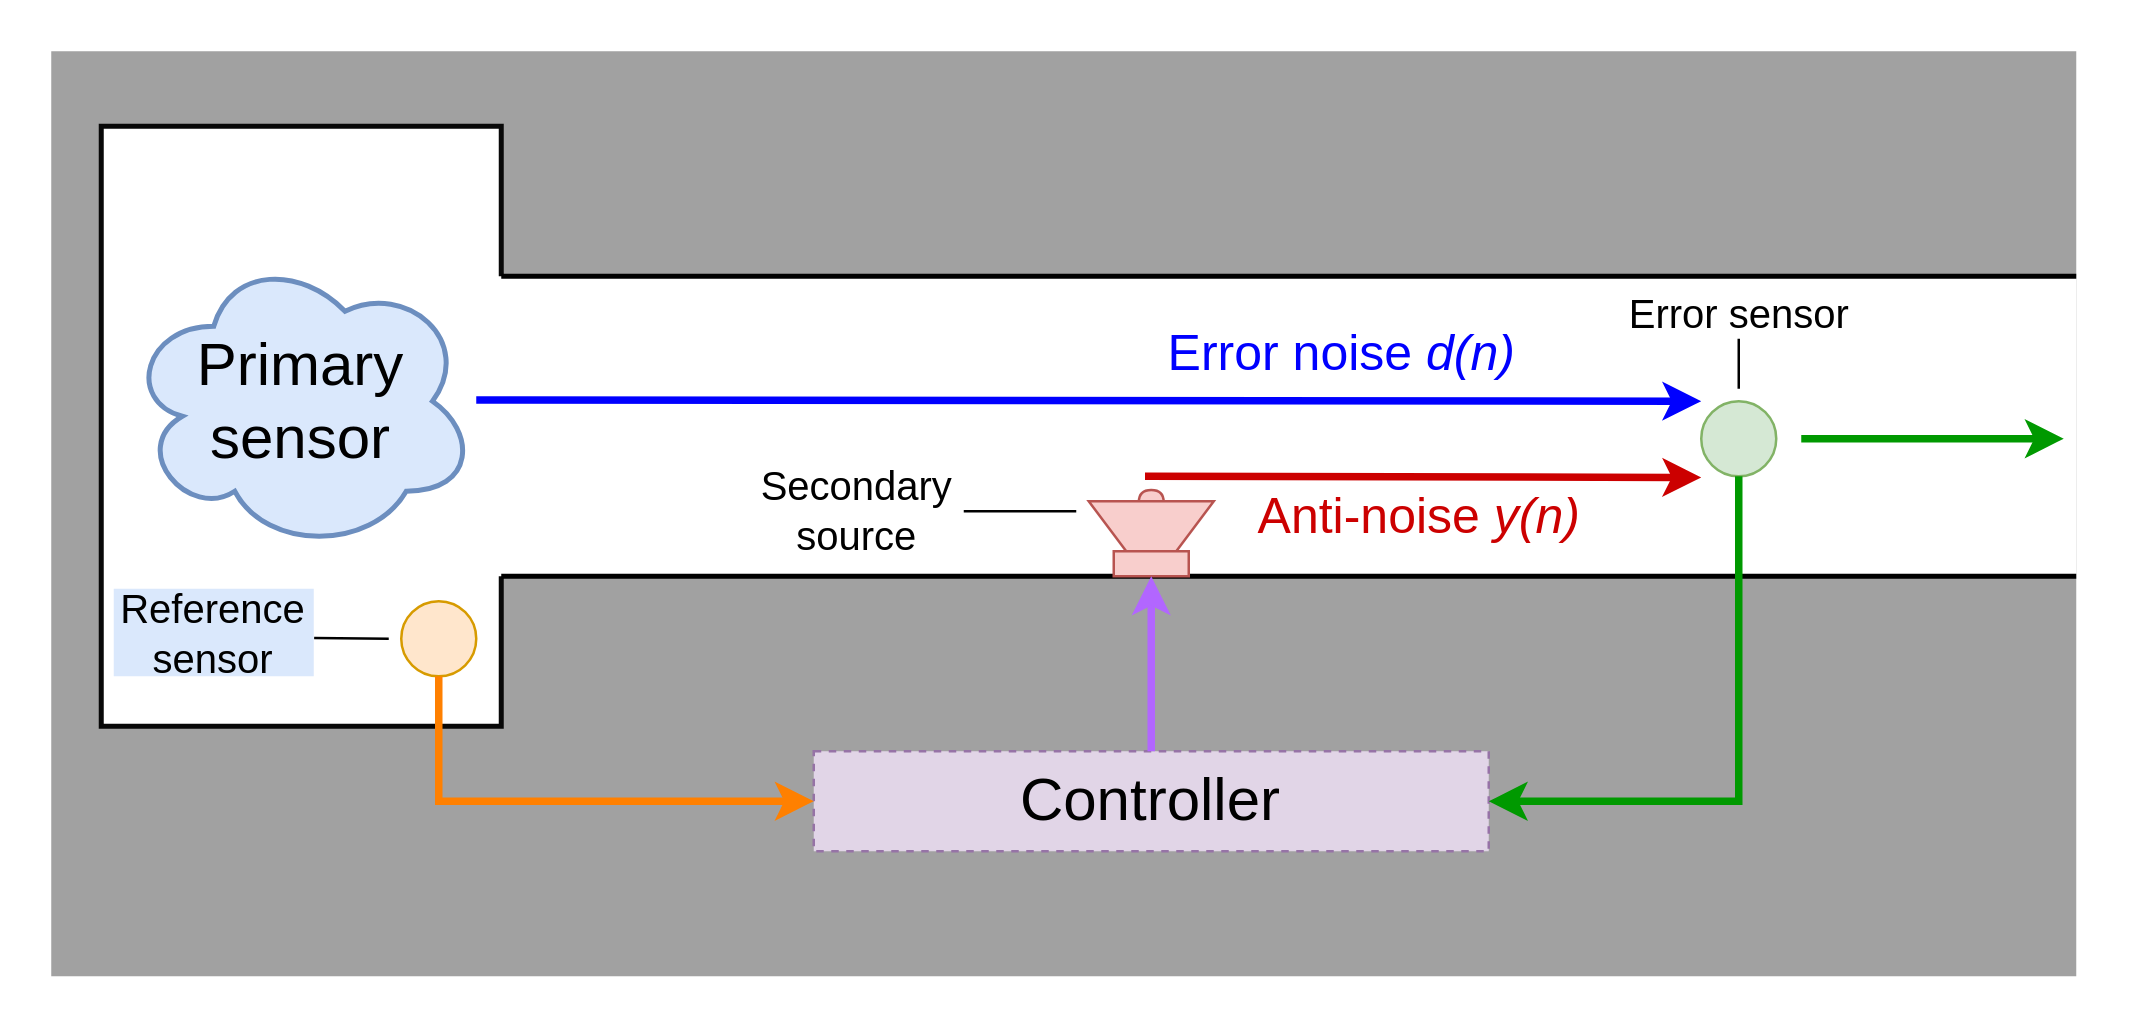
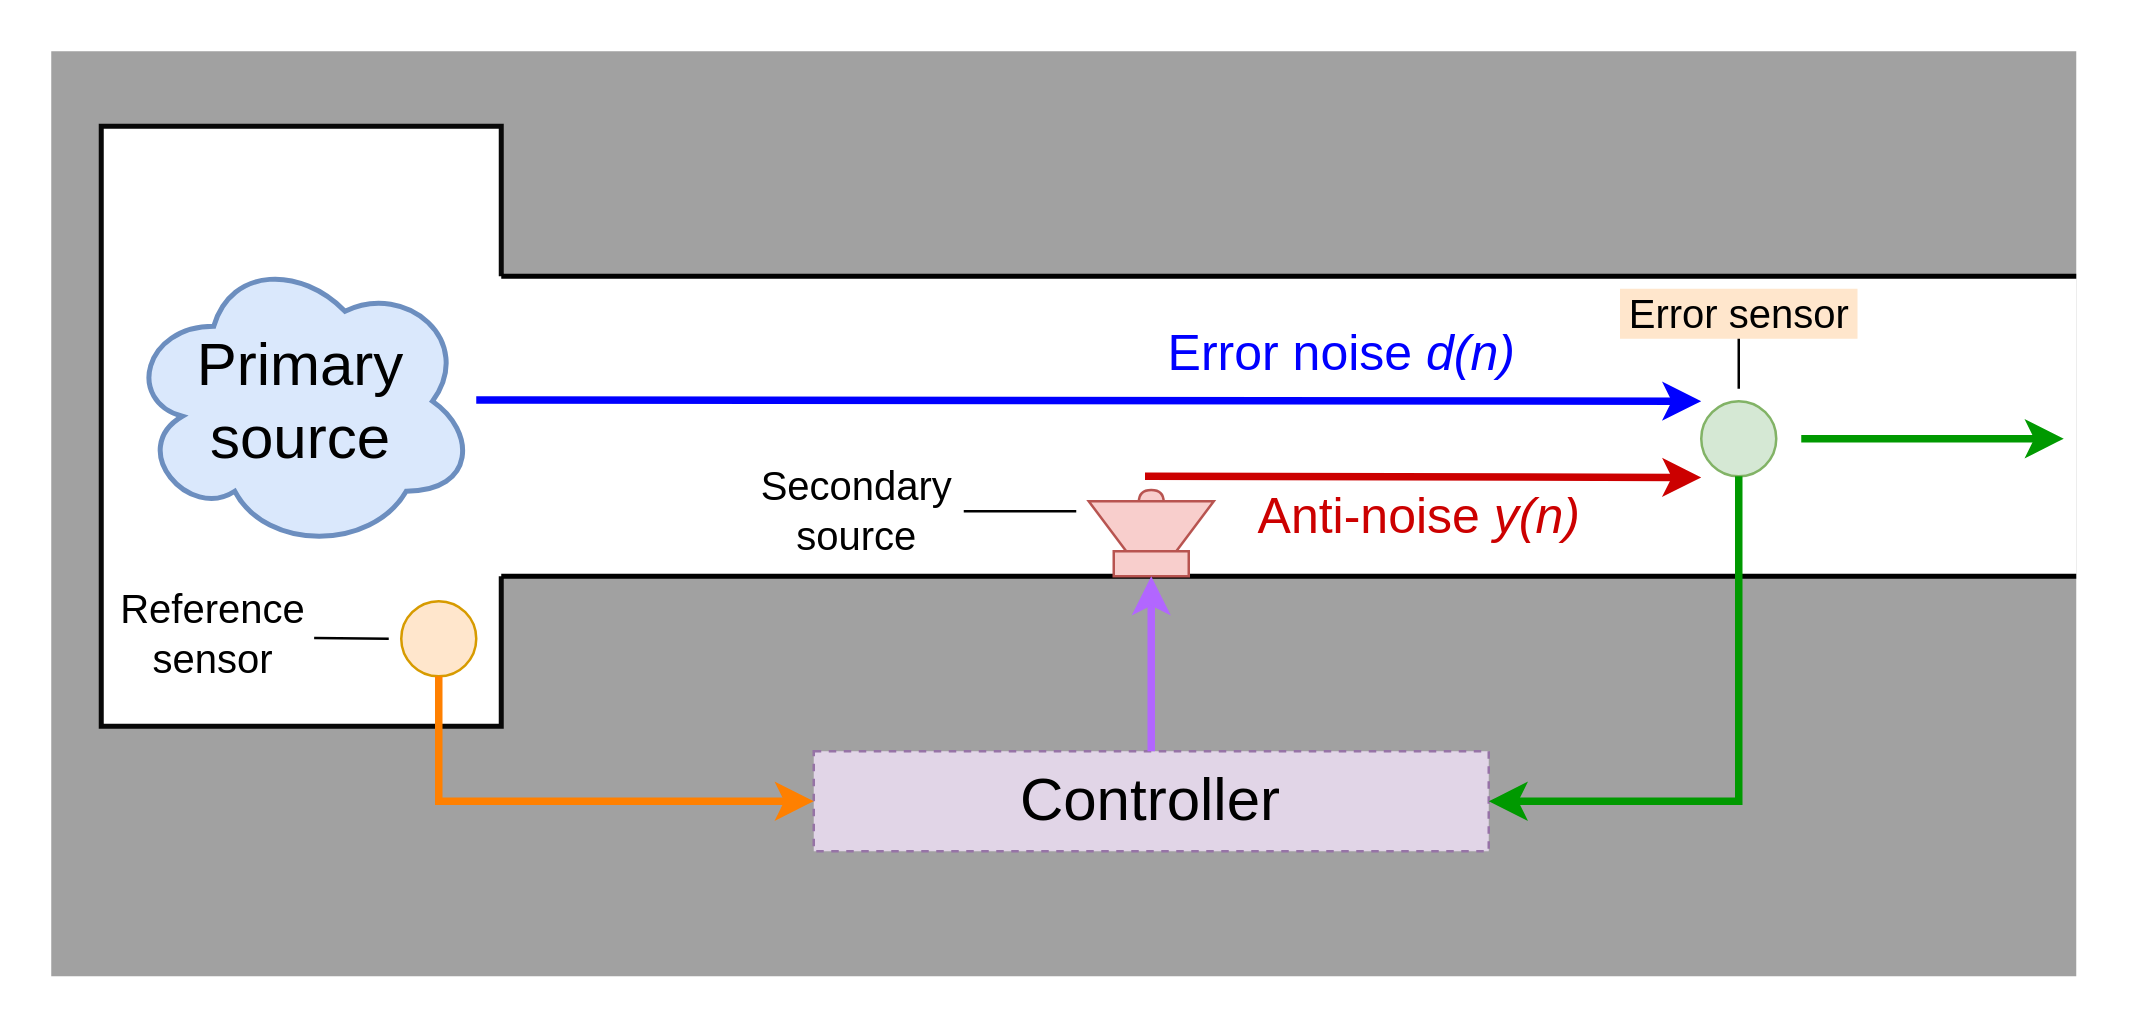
(1739, 314) -> (1739, 314)
(301, 401) -> (301, 401)
(214, 633) -> (214, 633)
